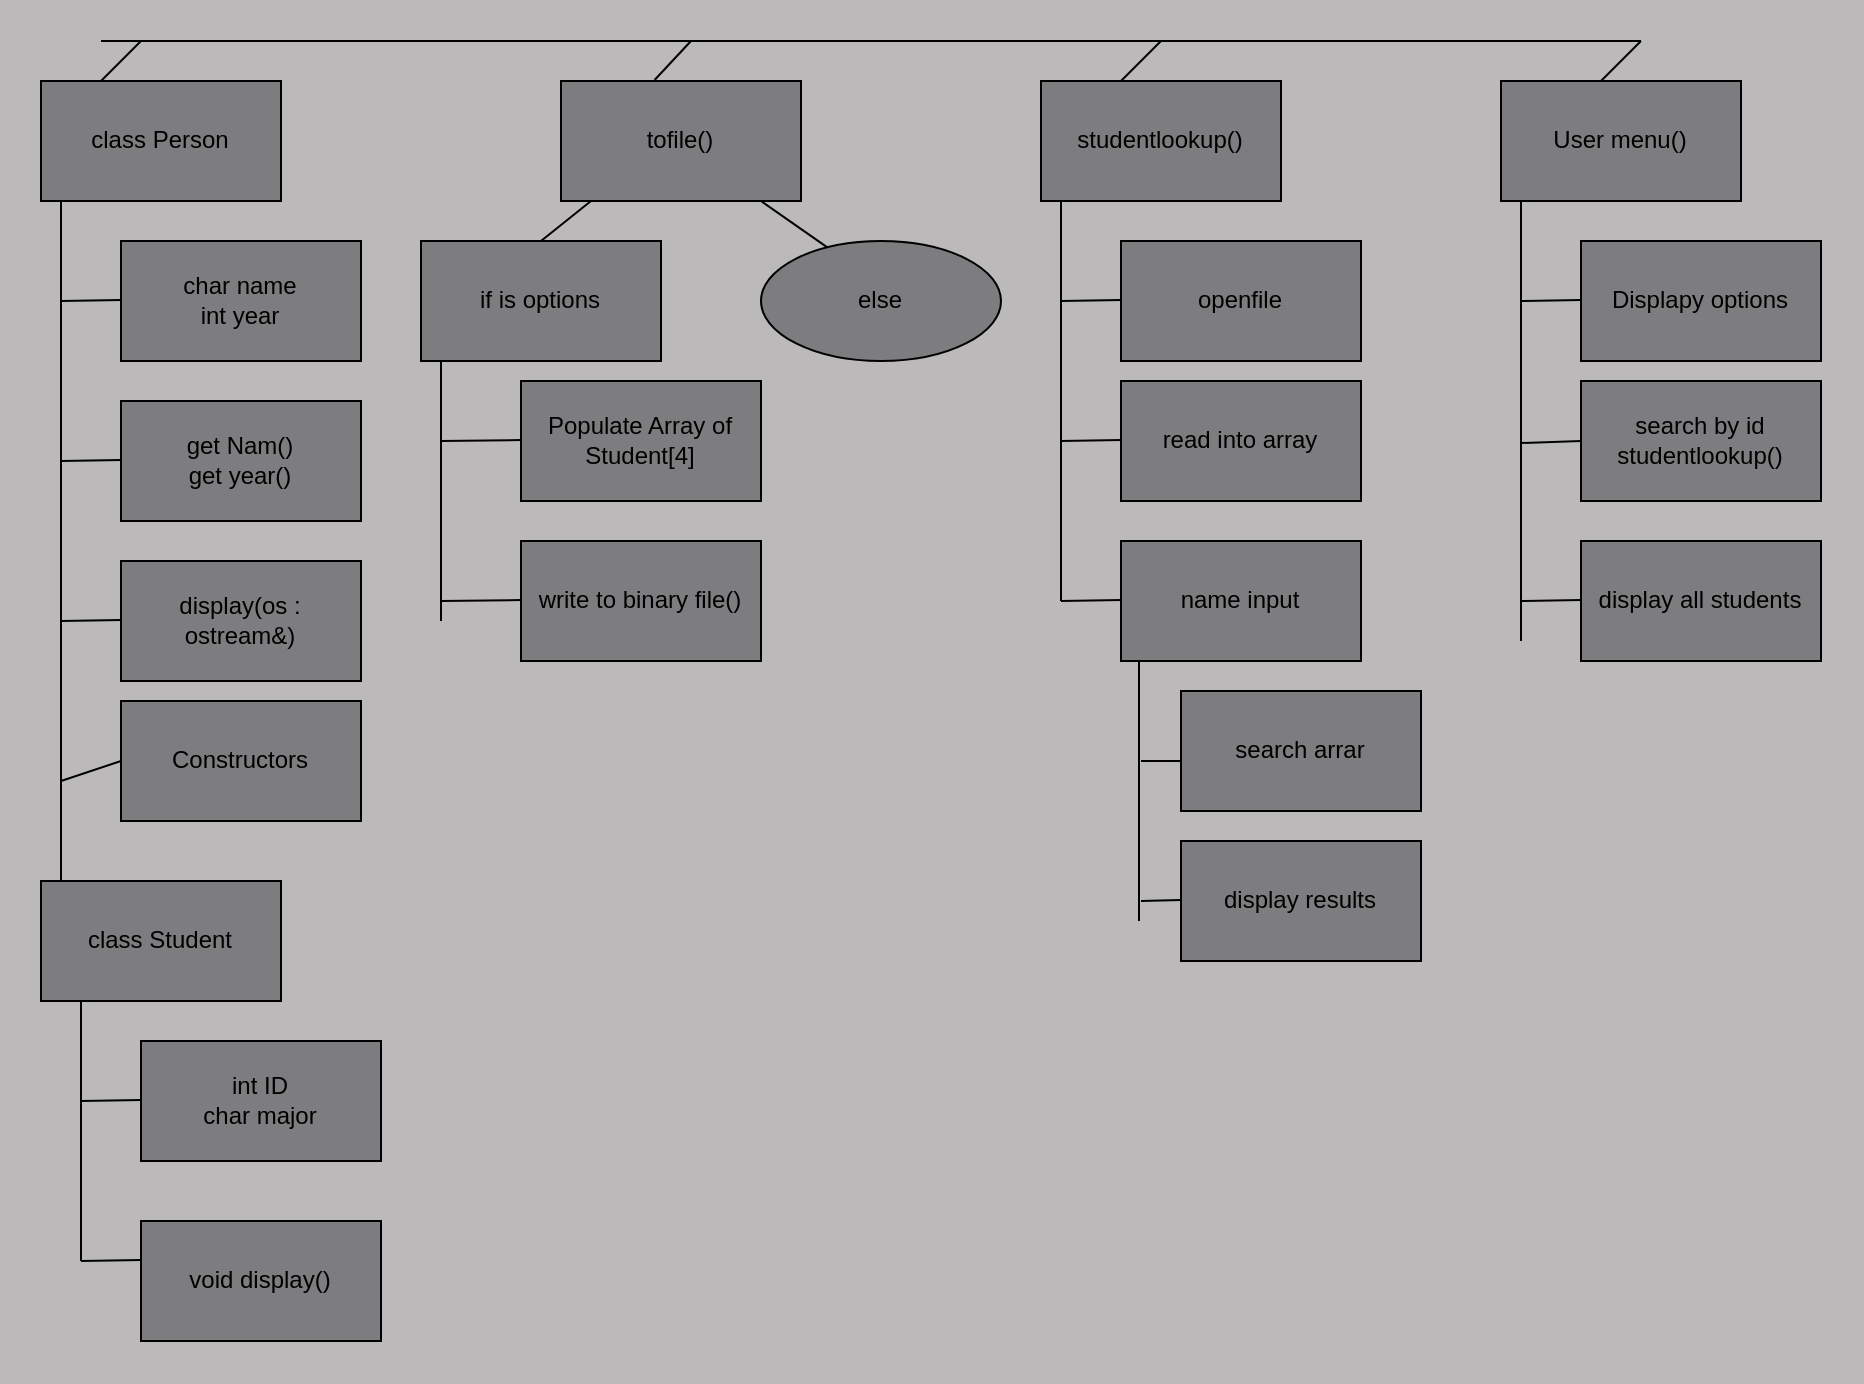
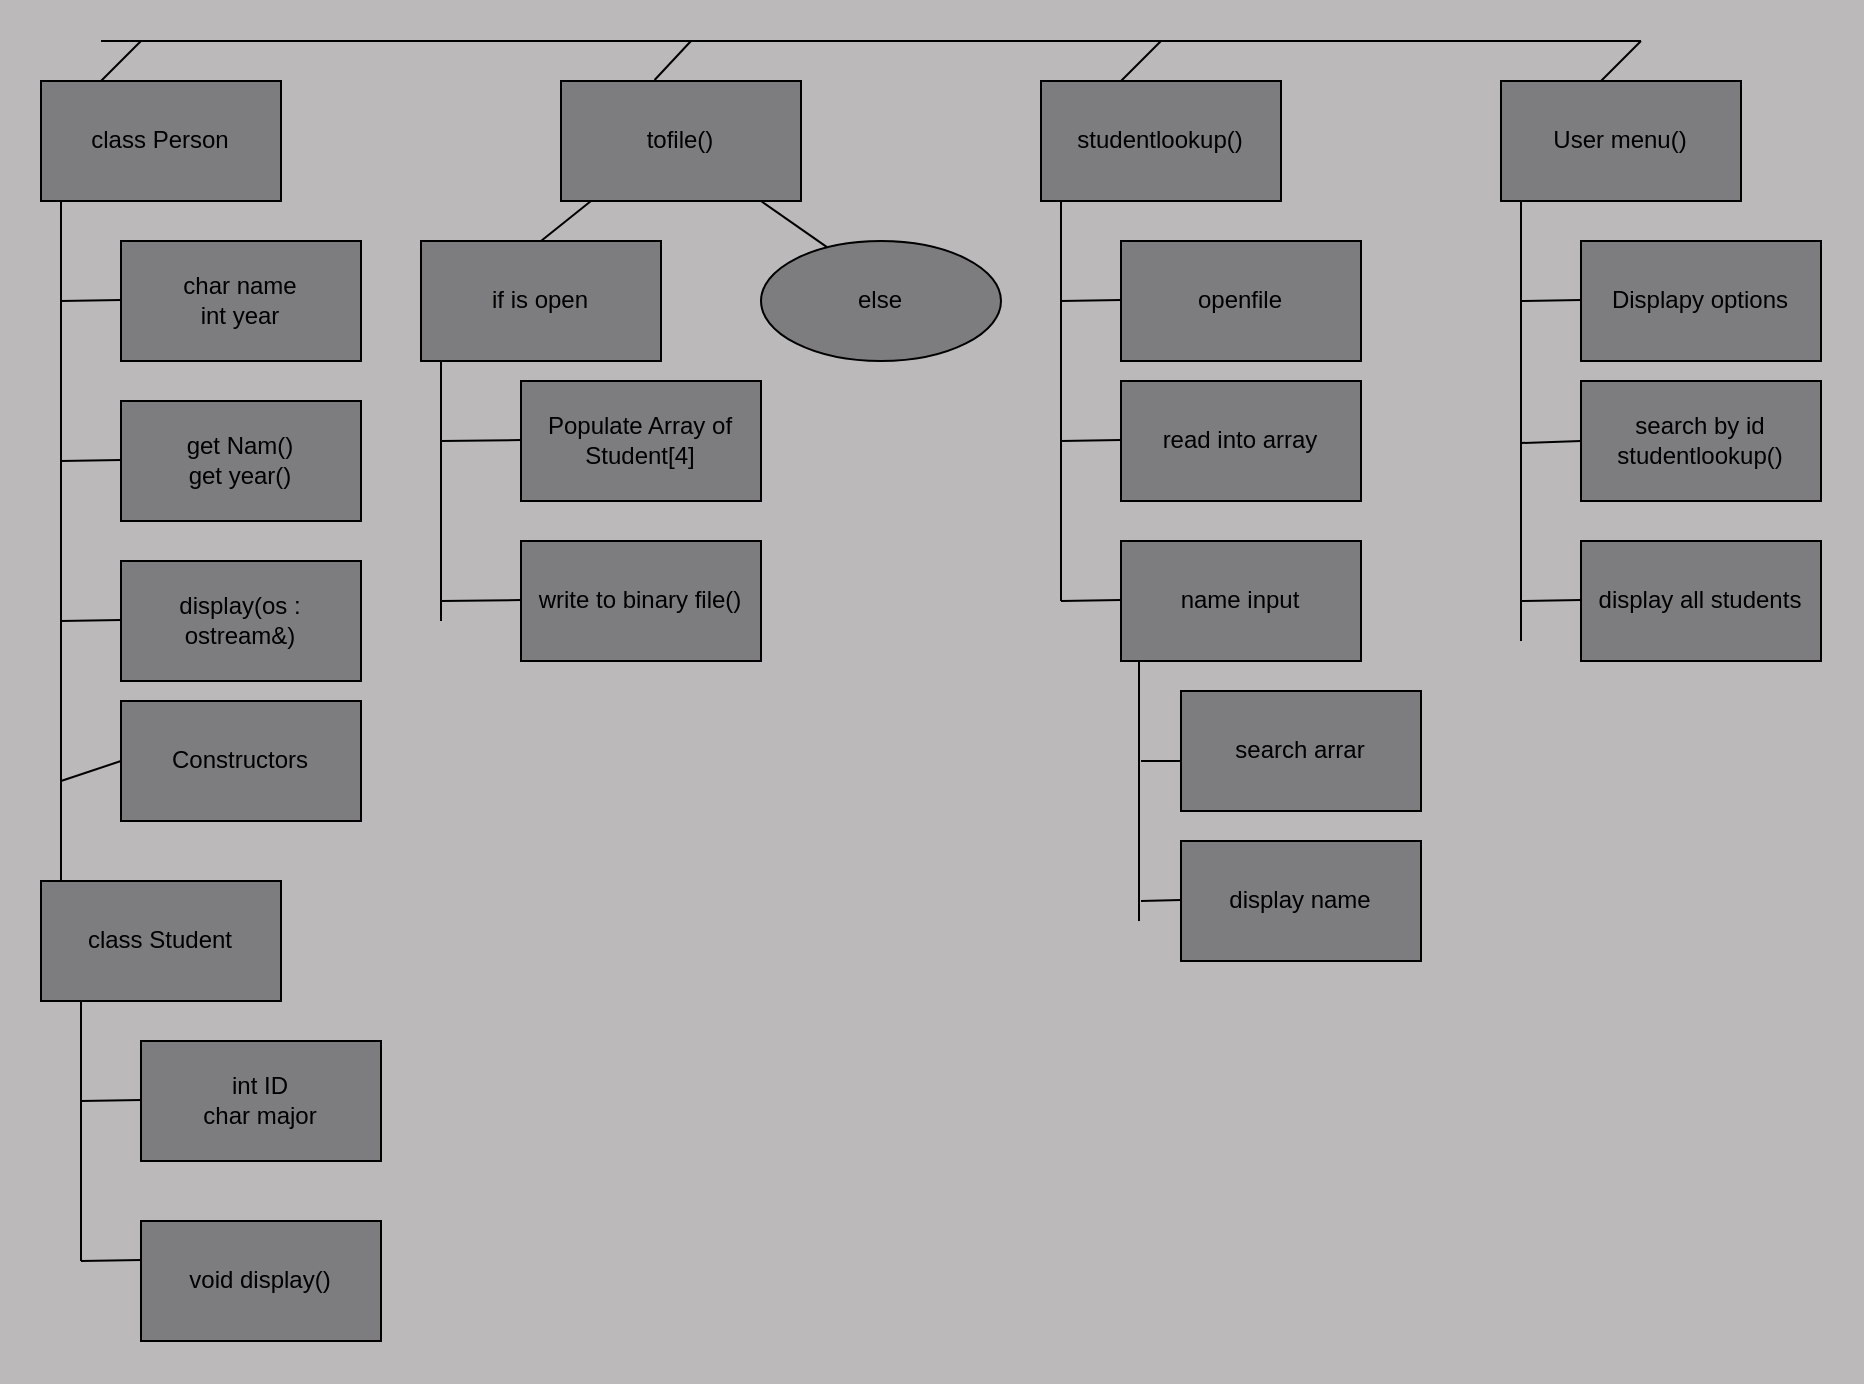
(541, 301) -> (541, 301)
(1301, 901) -> (1301, 901)
